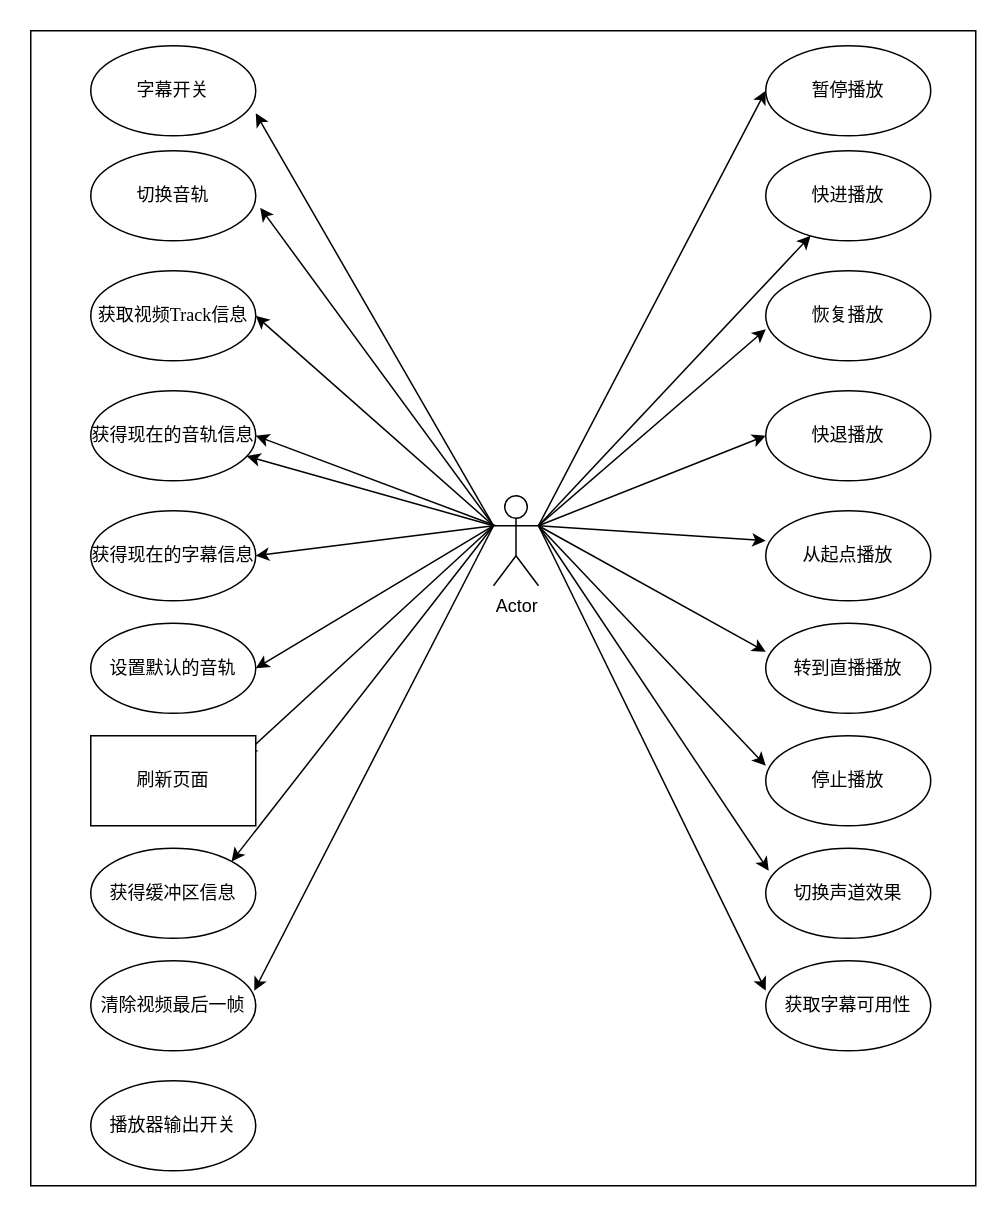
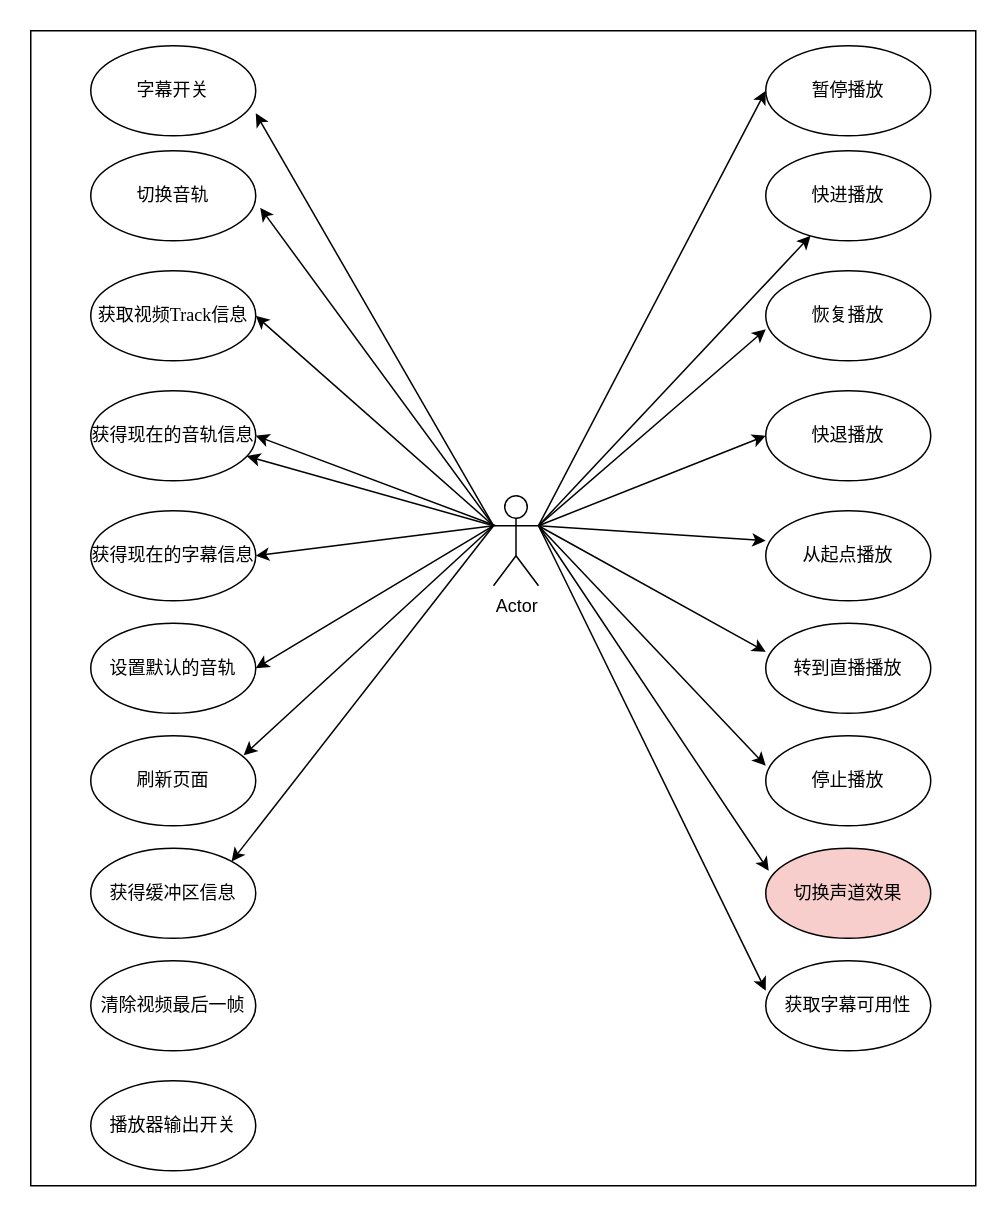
(374, 758) -> none
(173, 781) -> (173, 781)
(848, 893) -> (848, 893)
